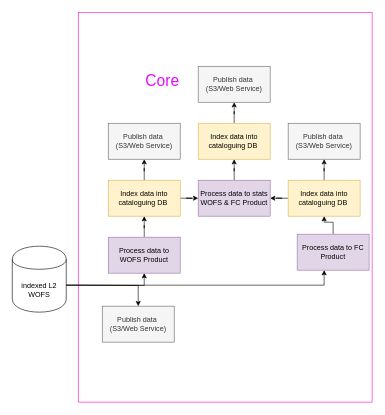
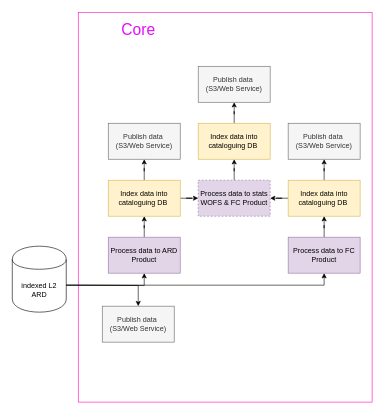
(162, 81) -> (138, 30)
(234, 198) -> (234, 198)
(333, 252) -> (324, 255)
(144, 255) -> (144, 255)
(39, 290) -> (39, 290)
